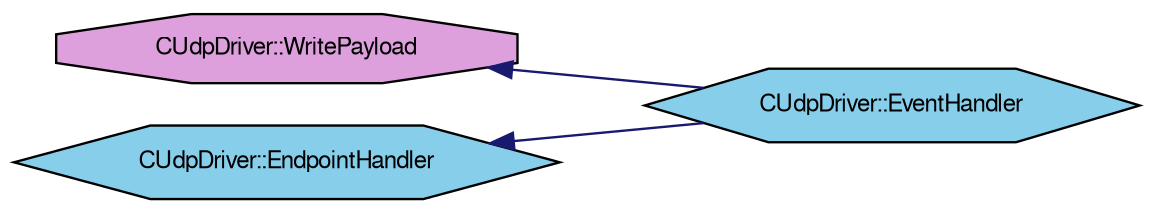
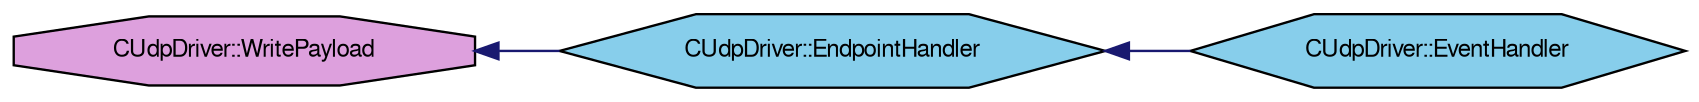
(608, 79) -> (529, 51)
